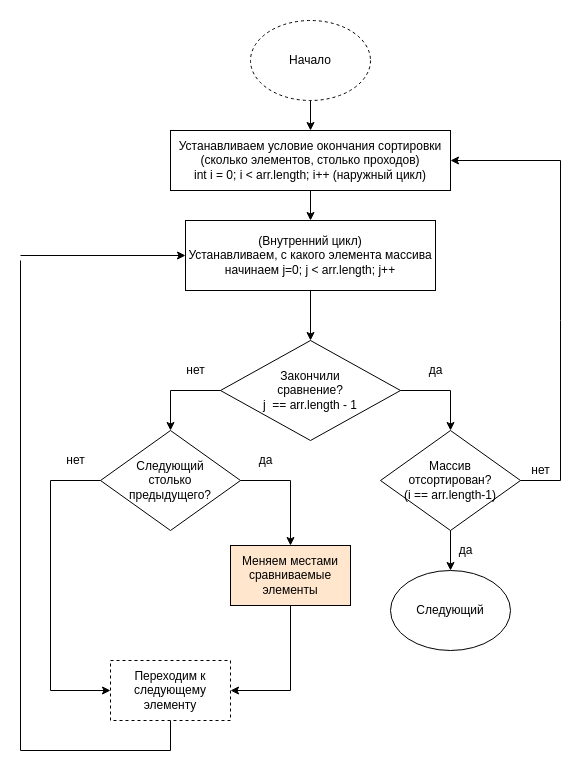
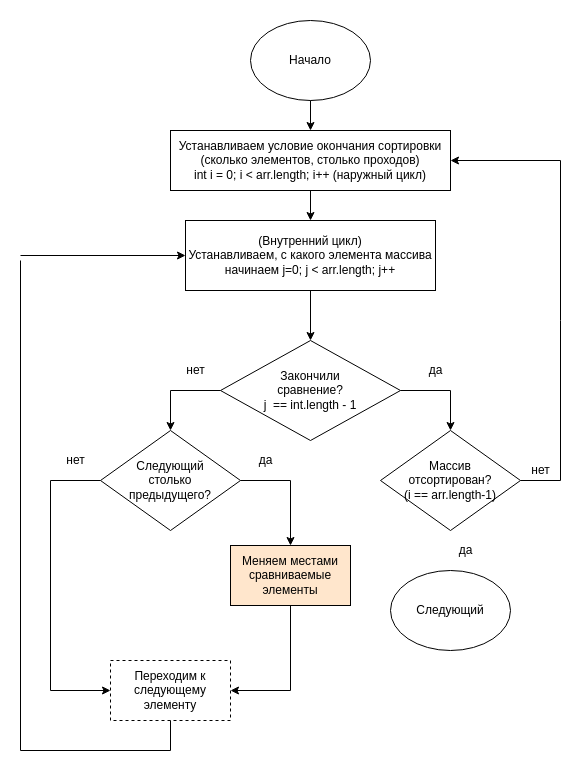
(311, 61) -> (311, 61)
(311, 391) -> (311, 391)
(451, 547) -> none
